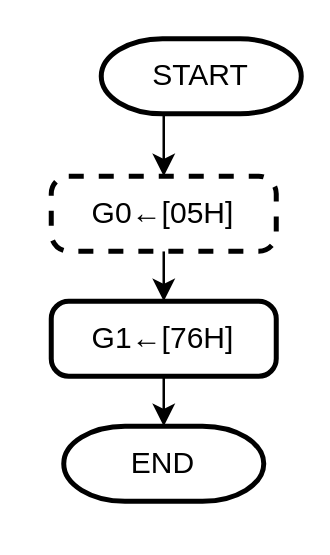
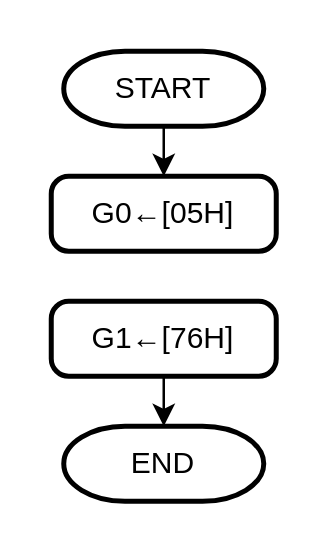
(201, 76) -> (164, 89)
(164, 214) -> (164, 214)
(164, 268) -> none
